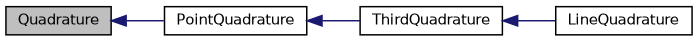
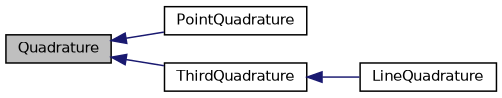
(341, 21) -> (145, 63)
